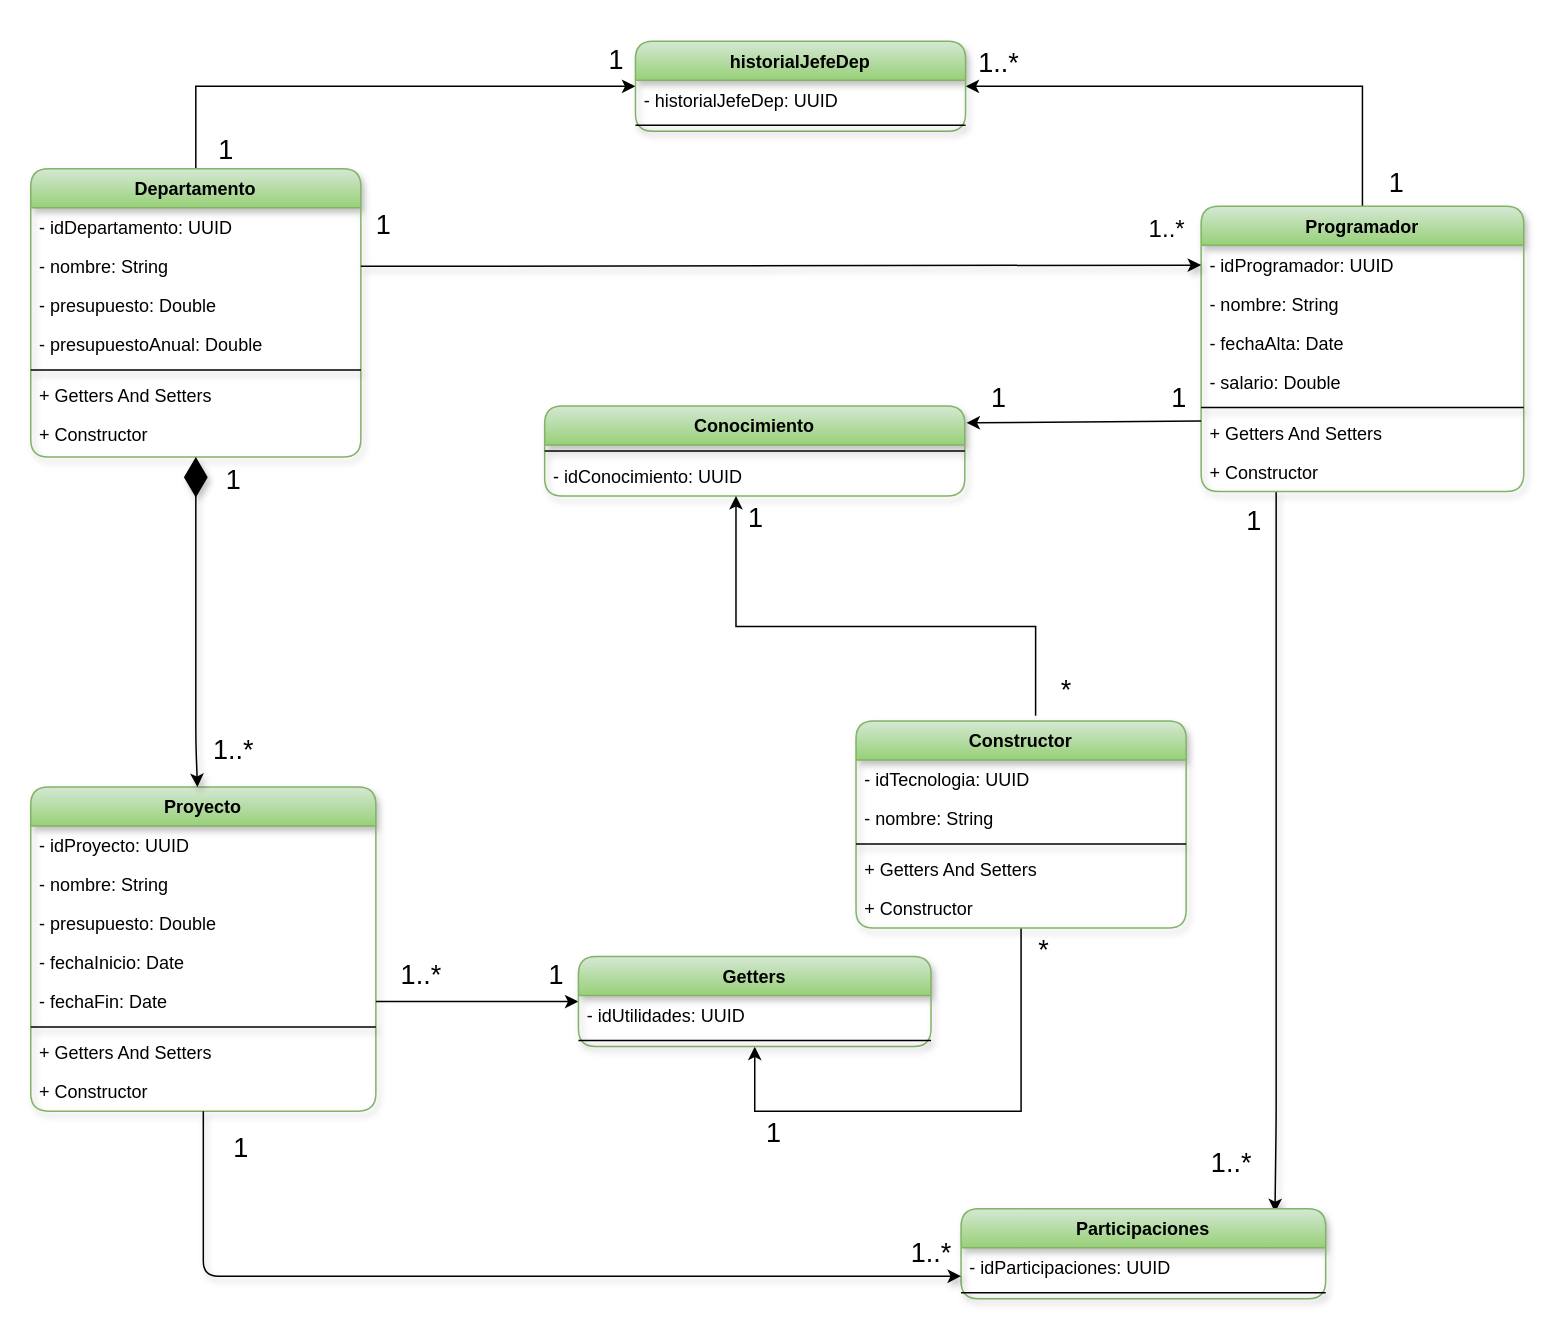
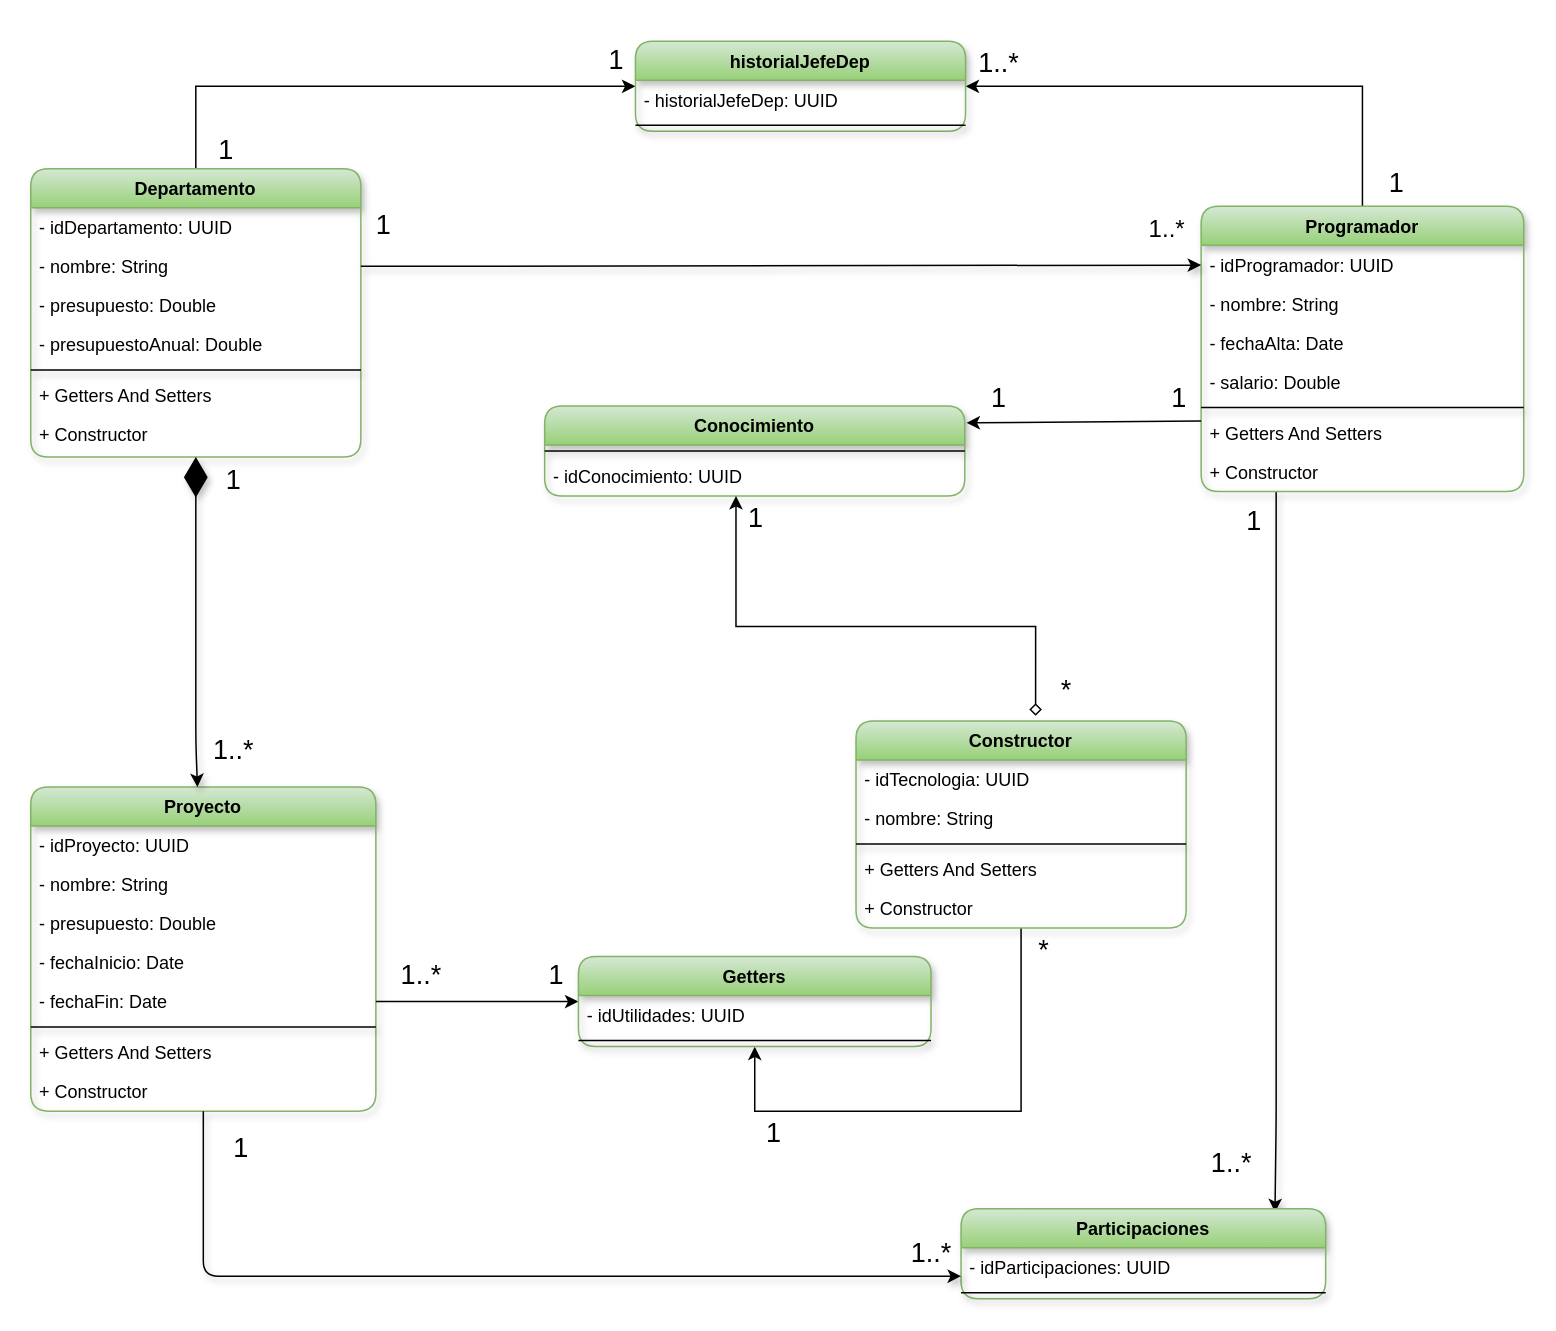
(1035, 709) -> (1035, 703)
